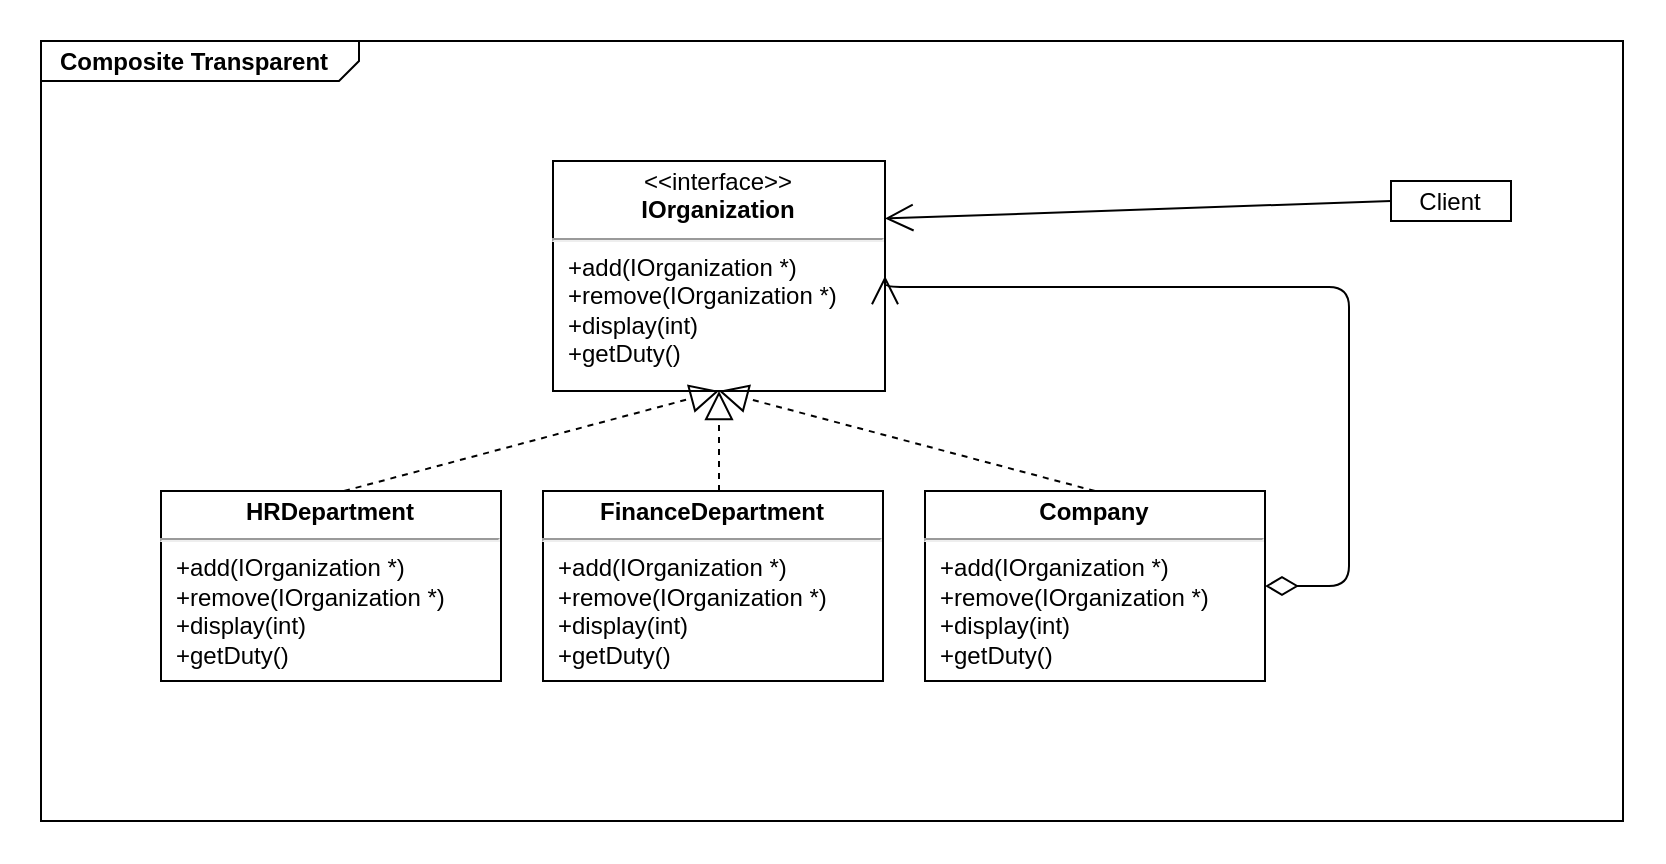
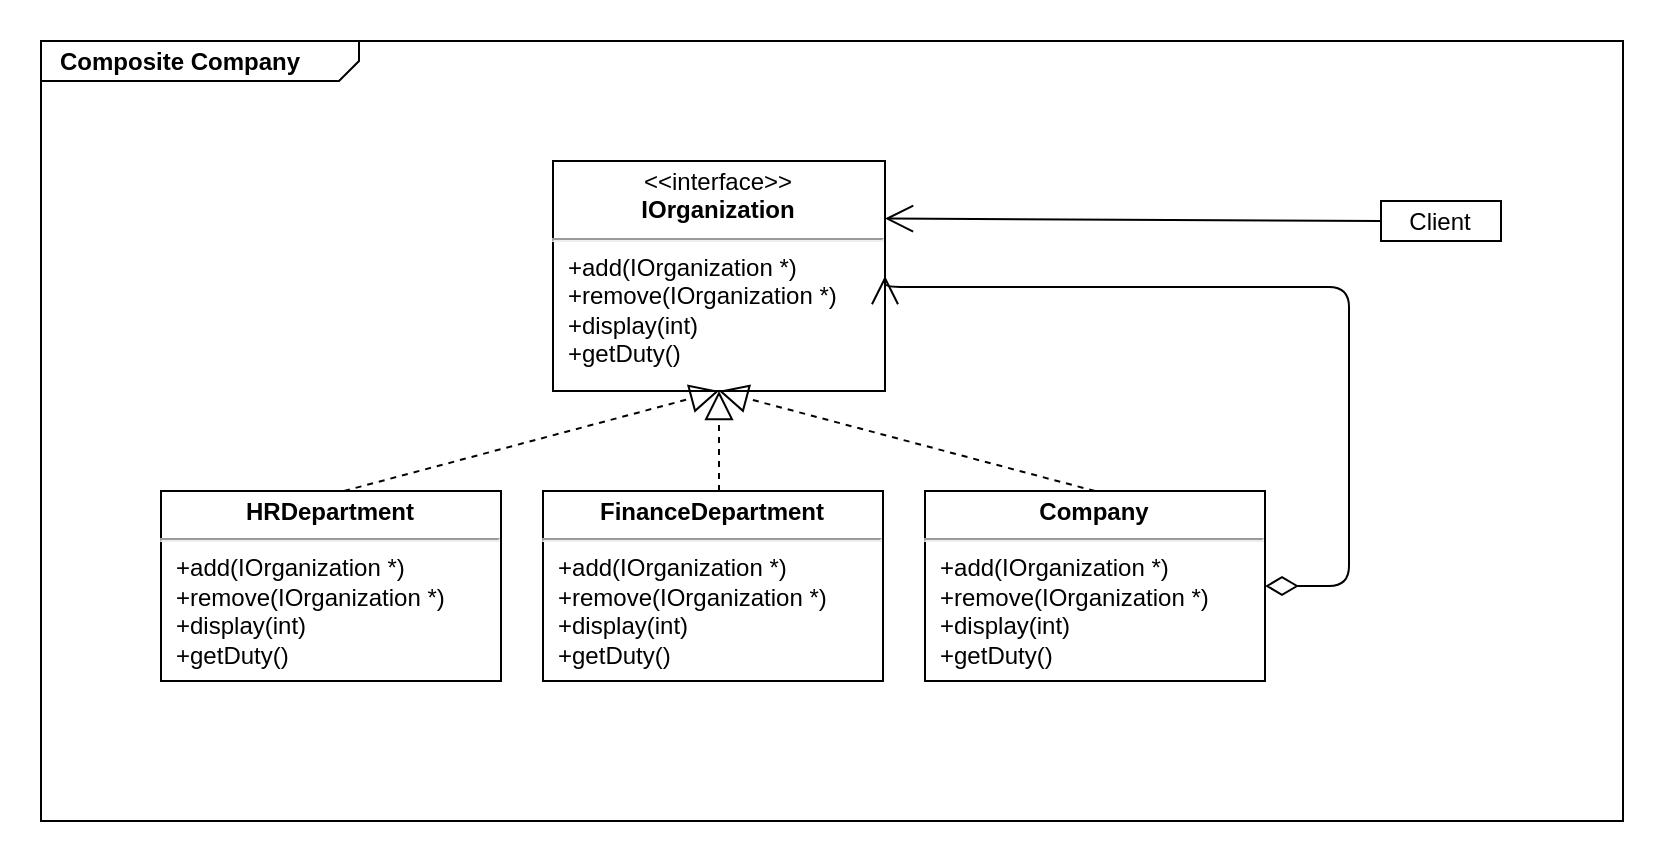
(832, 41) -> (832, 41)
(1451, 201) -> (1441, 221)
